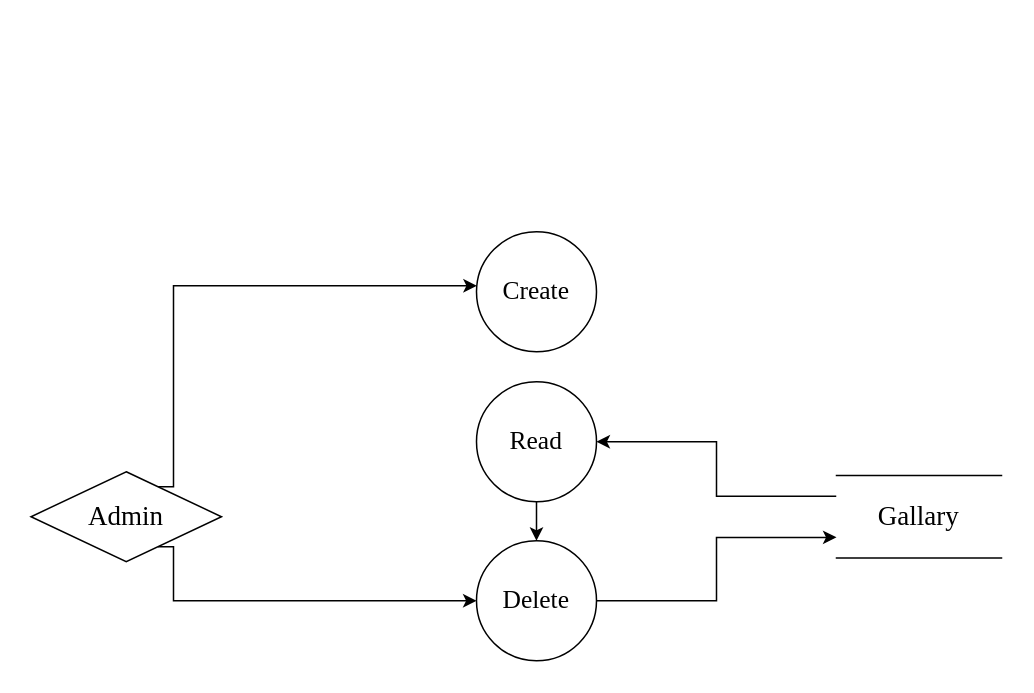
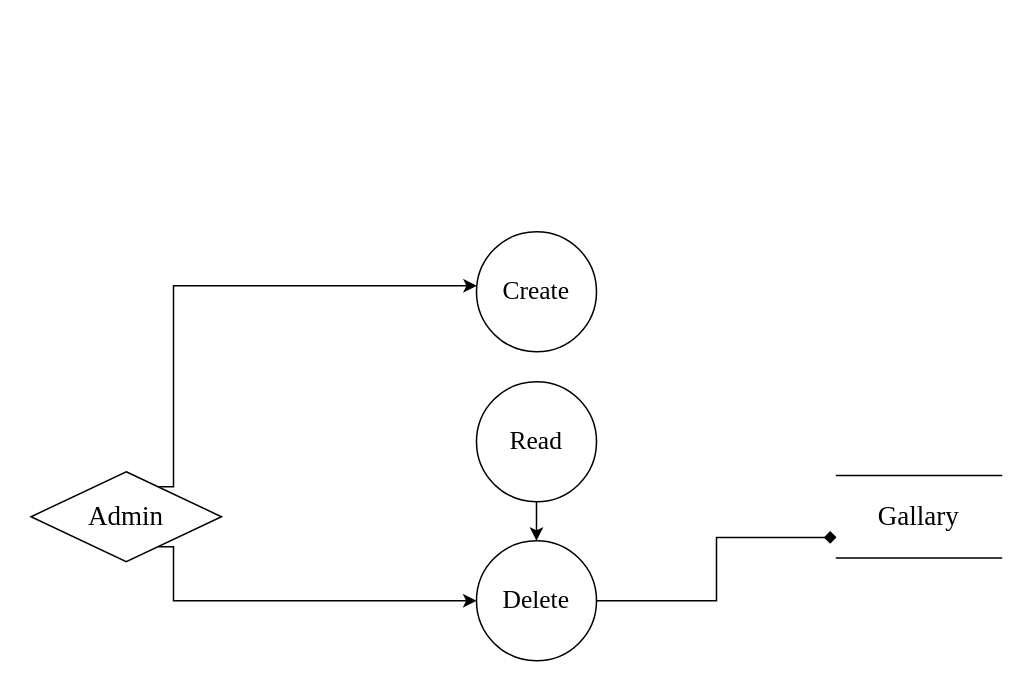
(716, 474) -> none
(825, 537) -> (824, 537)
